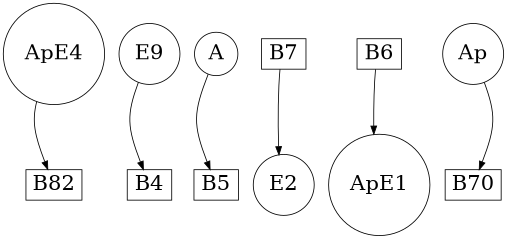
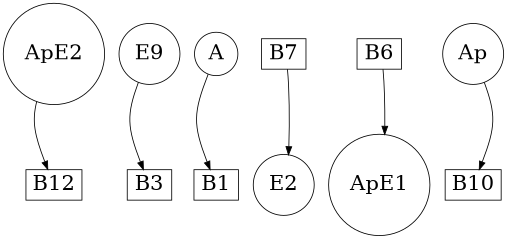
(54, 54) -> (54, 54)
(374, 98) -> (385, 98)
(278, 108) -> (289, 108)
(54, 185) -> (54, 185)
(149, 185) -> (149, 185)
(216, 185) -> (216, 185)
(473, 185) -> (473, 185)
